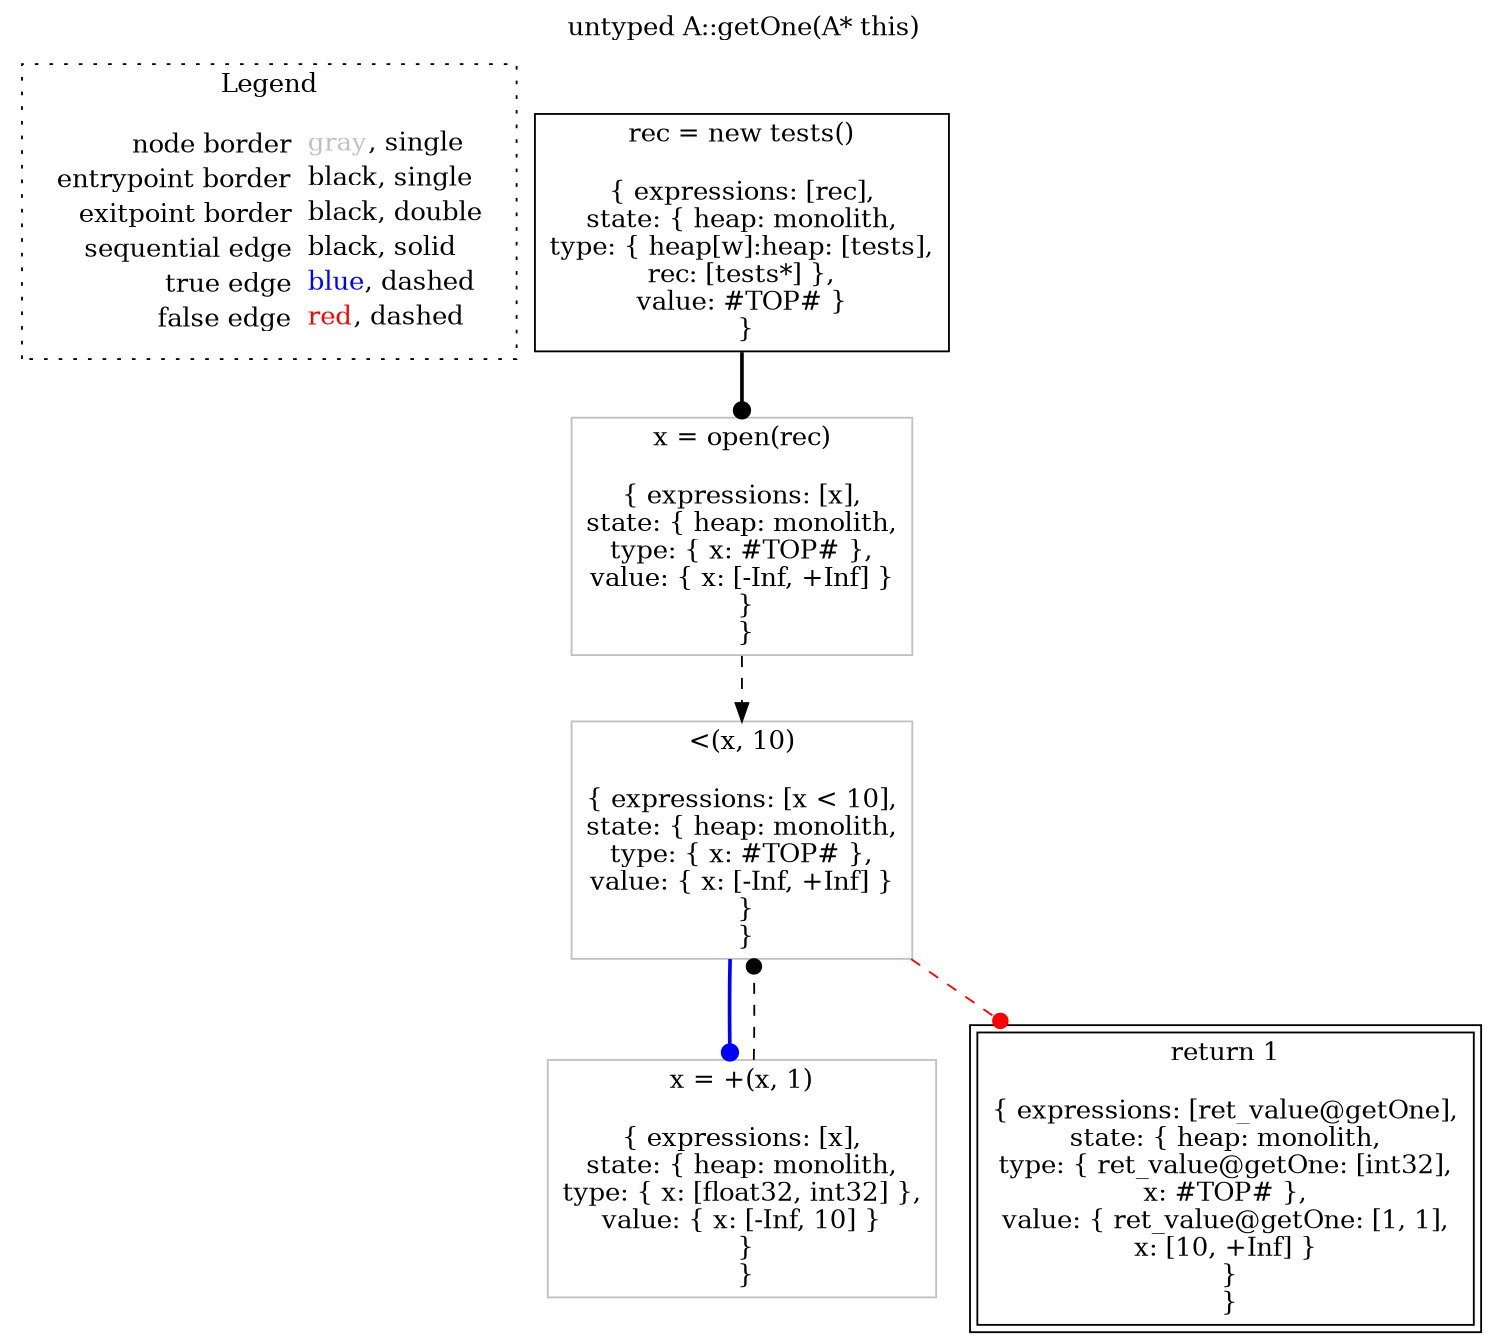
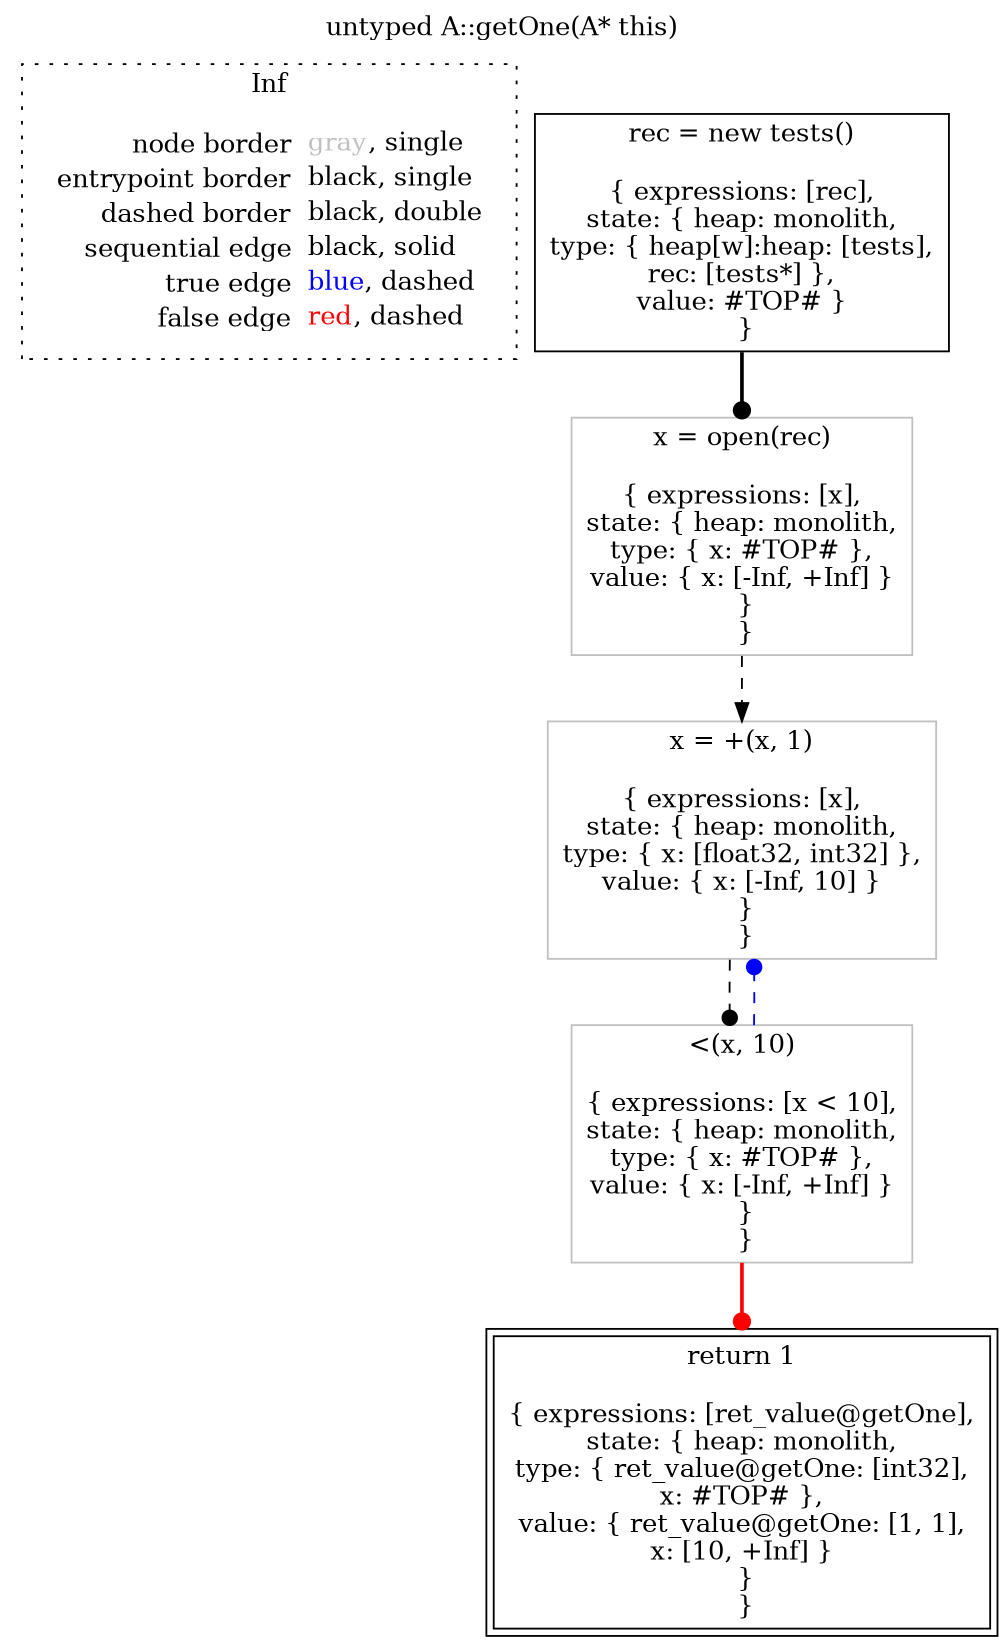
(269, 85) -> (269, 85)
(190, 214) -> (201, 214)
(742, 679) -> (742, 679)
(952, 988) -> (742, 1288)
(730, 1002) -> (754, 1000)
